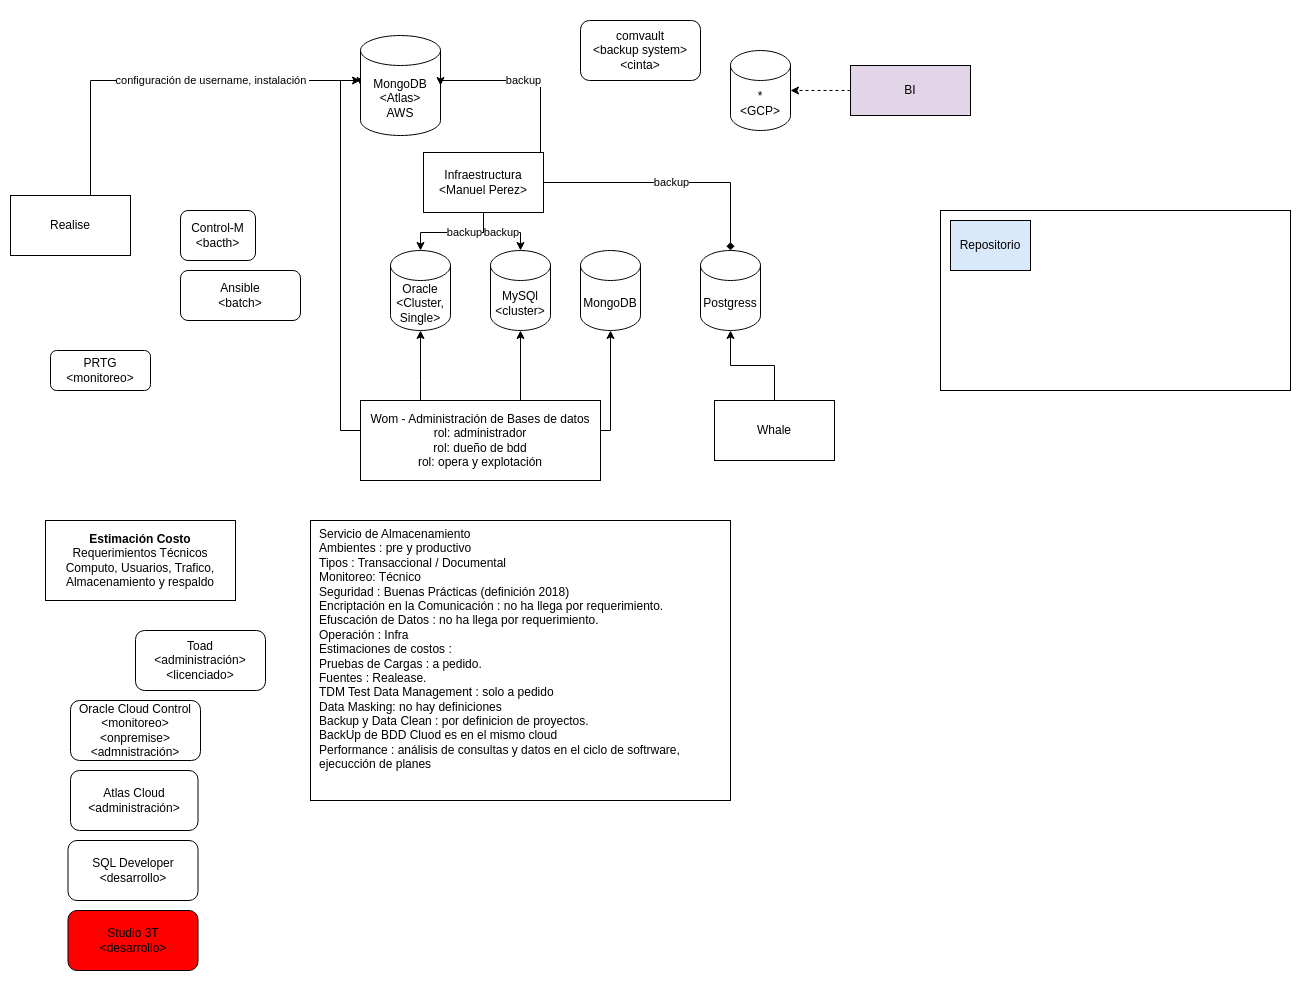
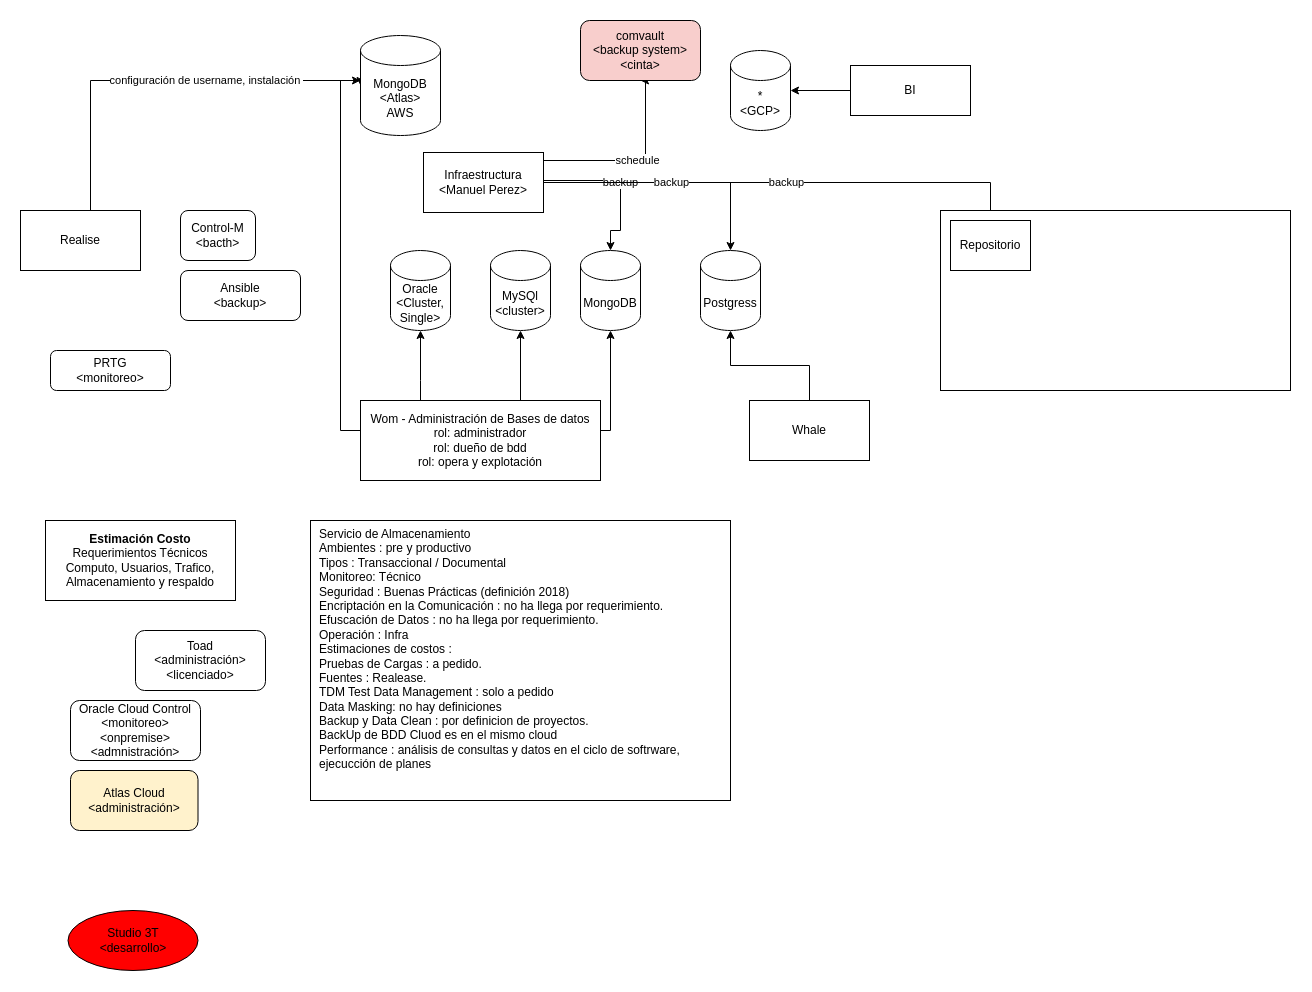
(641, 51) -> (641, 51)
(527, 81) -> none
(823, 91) -> (823, 91)
(911, 91) -> (911, 91)
none -> (635, 161)
none -> (619, 181)
(71, 226) -> (81, 241)
(446, 233) -> none
(509, 233) -> (875, 183)
(731, 242) -> (731, 242)
(991, 246) -> (991, 246)
(241, 296) -> (241, 296)
(101, 371) -> (111, 371)
(775, 431) -> (810, 431)
(134, 801) -> (134, 801)
(133, 871) -> none
(133, 941) -> (133, 941)
